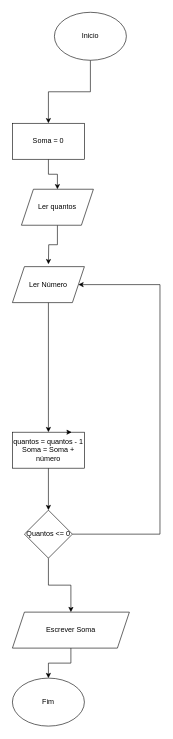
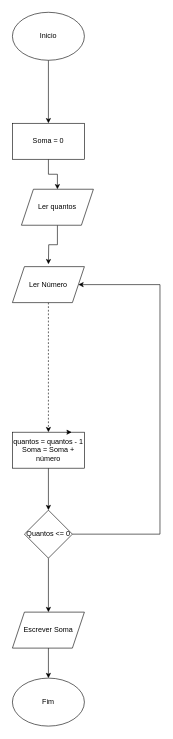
(90, 36) -> (48, 36)
(48, 365) -> (48, 365)
(71, 630) -> (48, 630)
